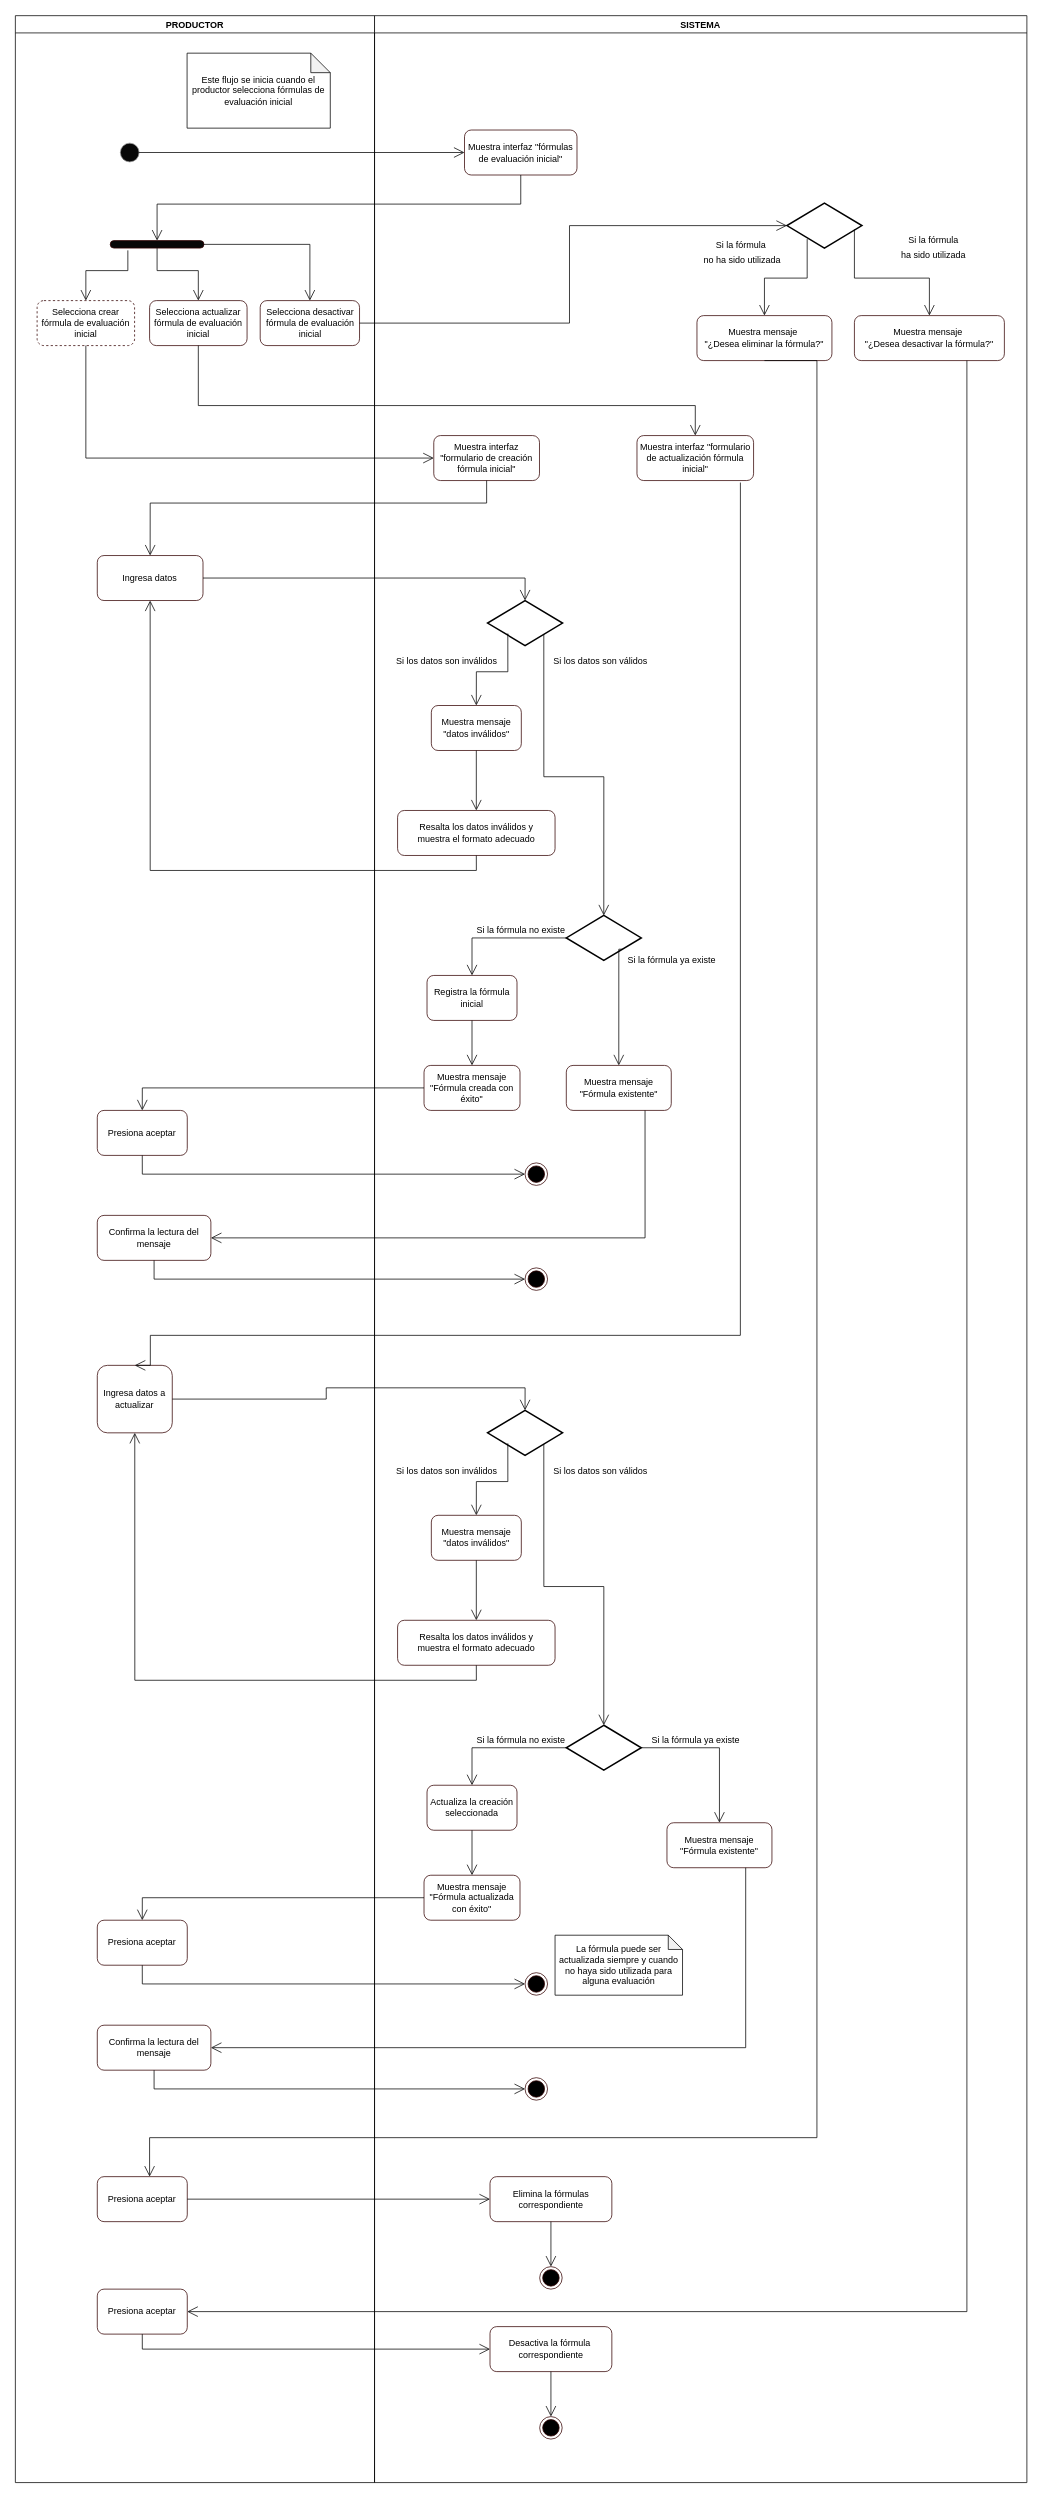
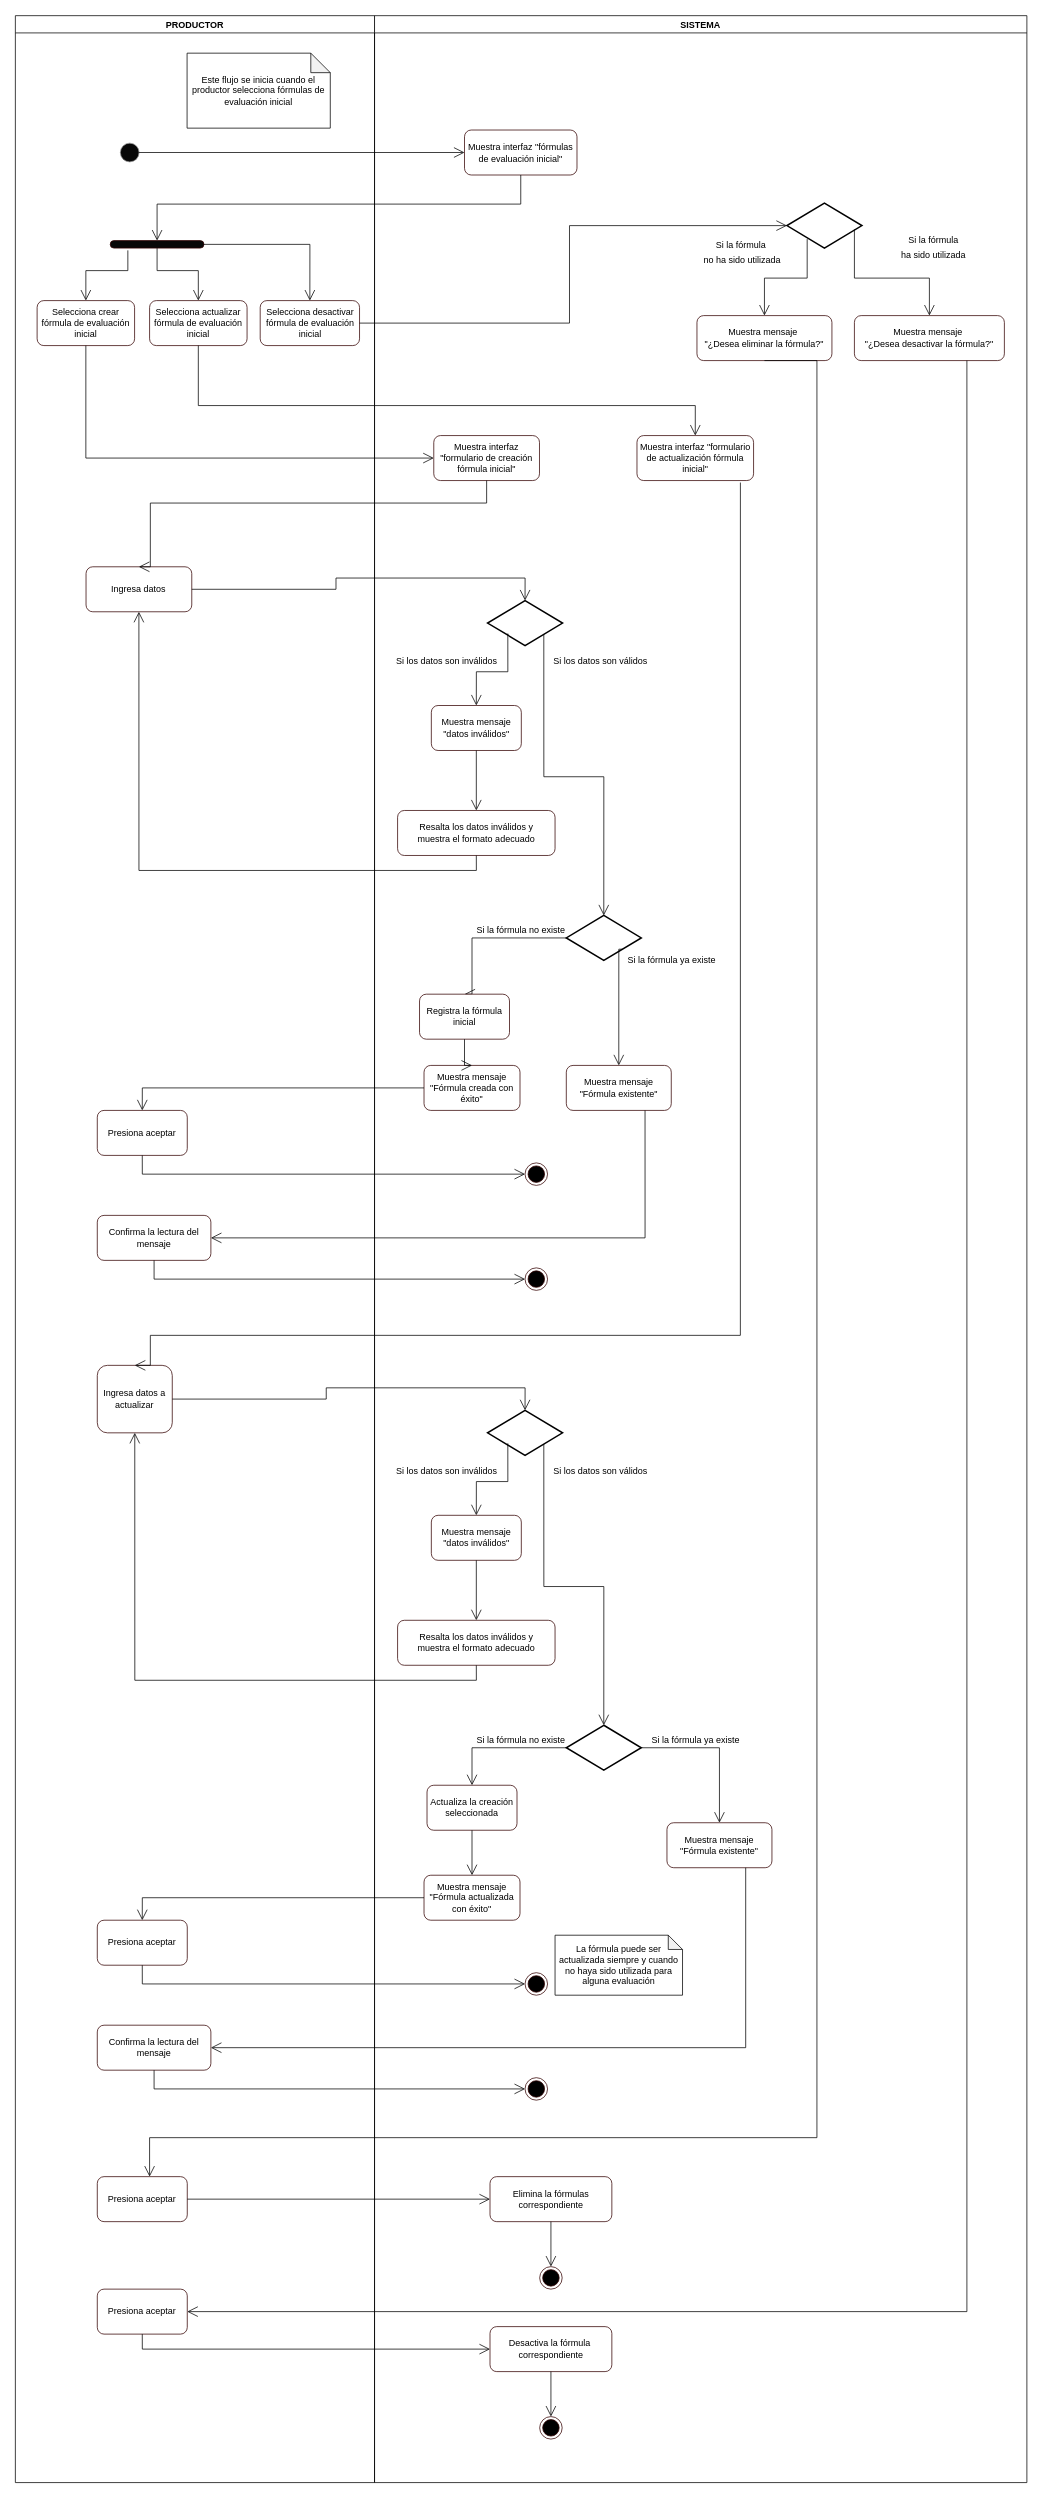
(86, 323) -> (86, 323)
(150, 578) -> (139, 589)
(472, 998) -> (465, 1017)
